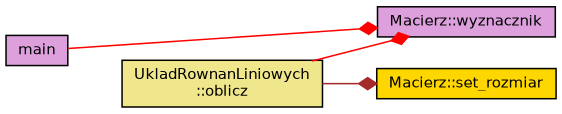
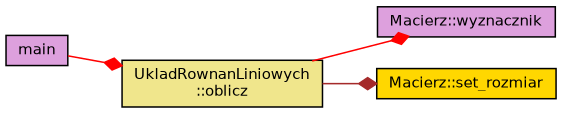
(214, 39) -> (86, 59)
